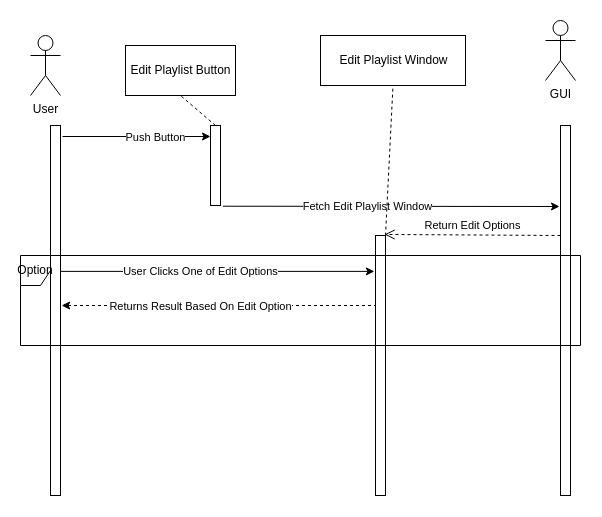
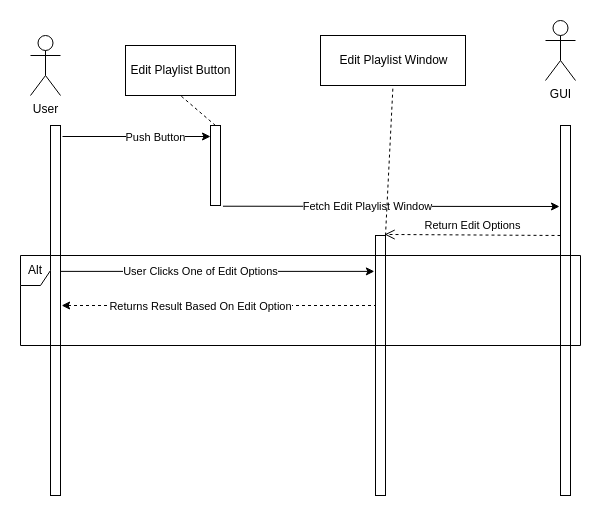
(36, 271) -> (36, 271)
